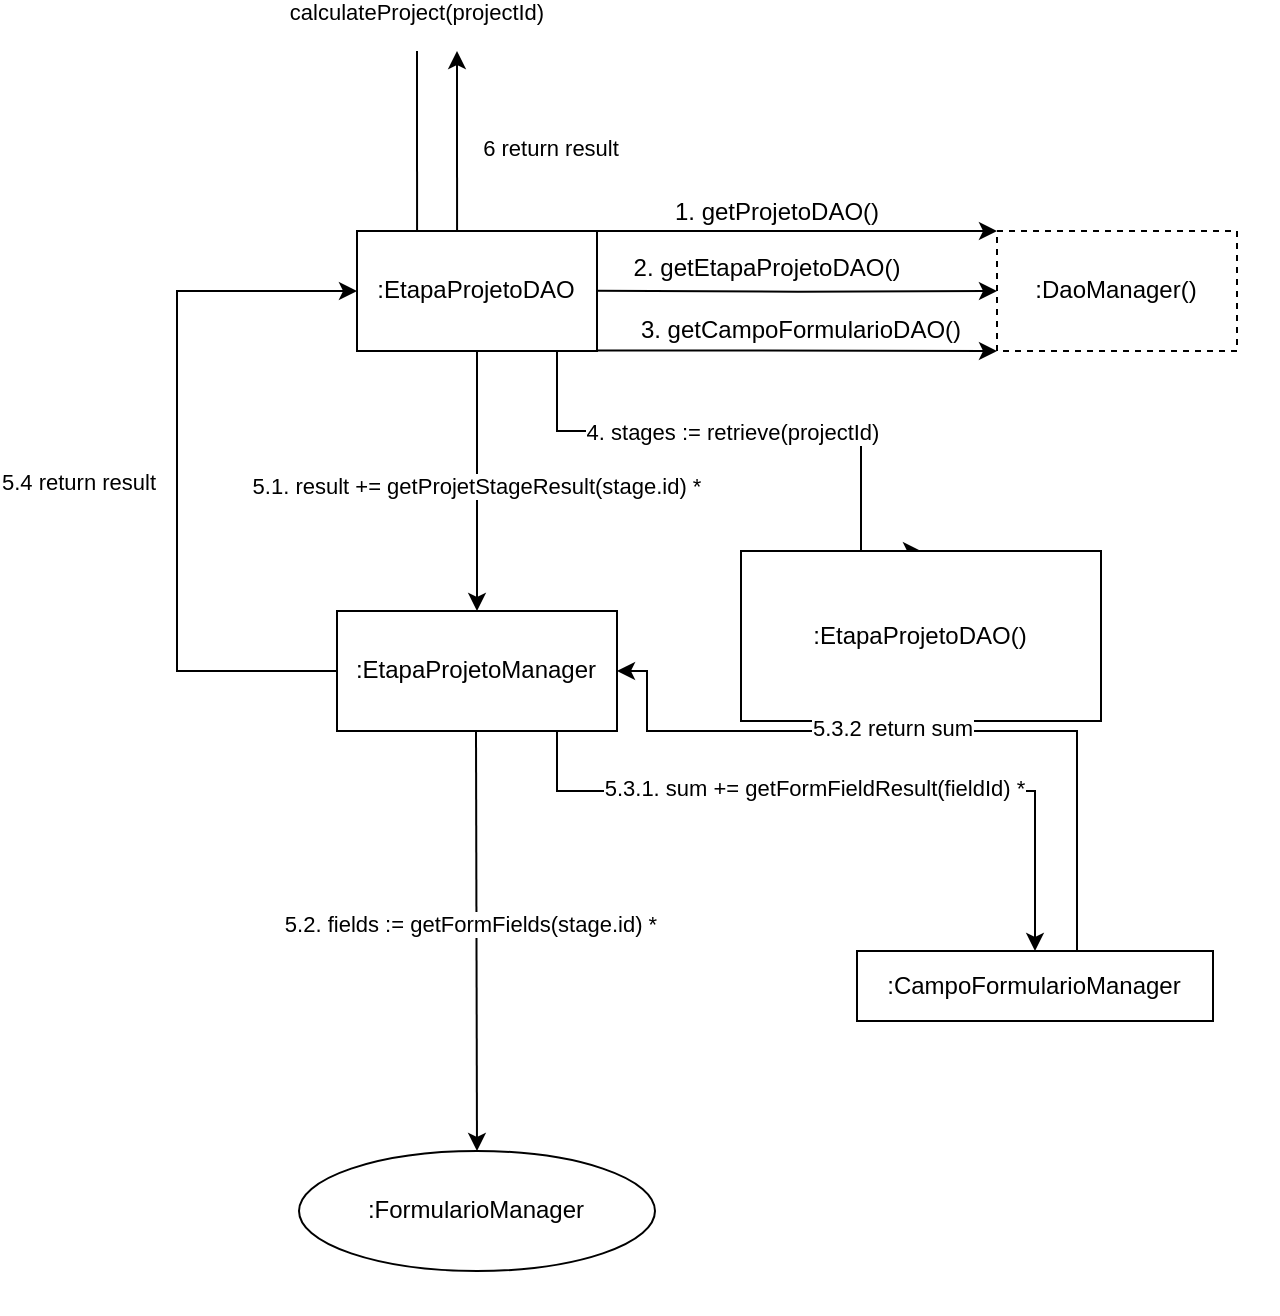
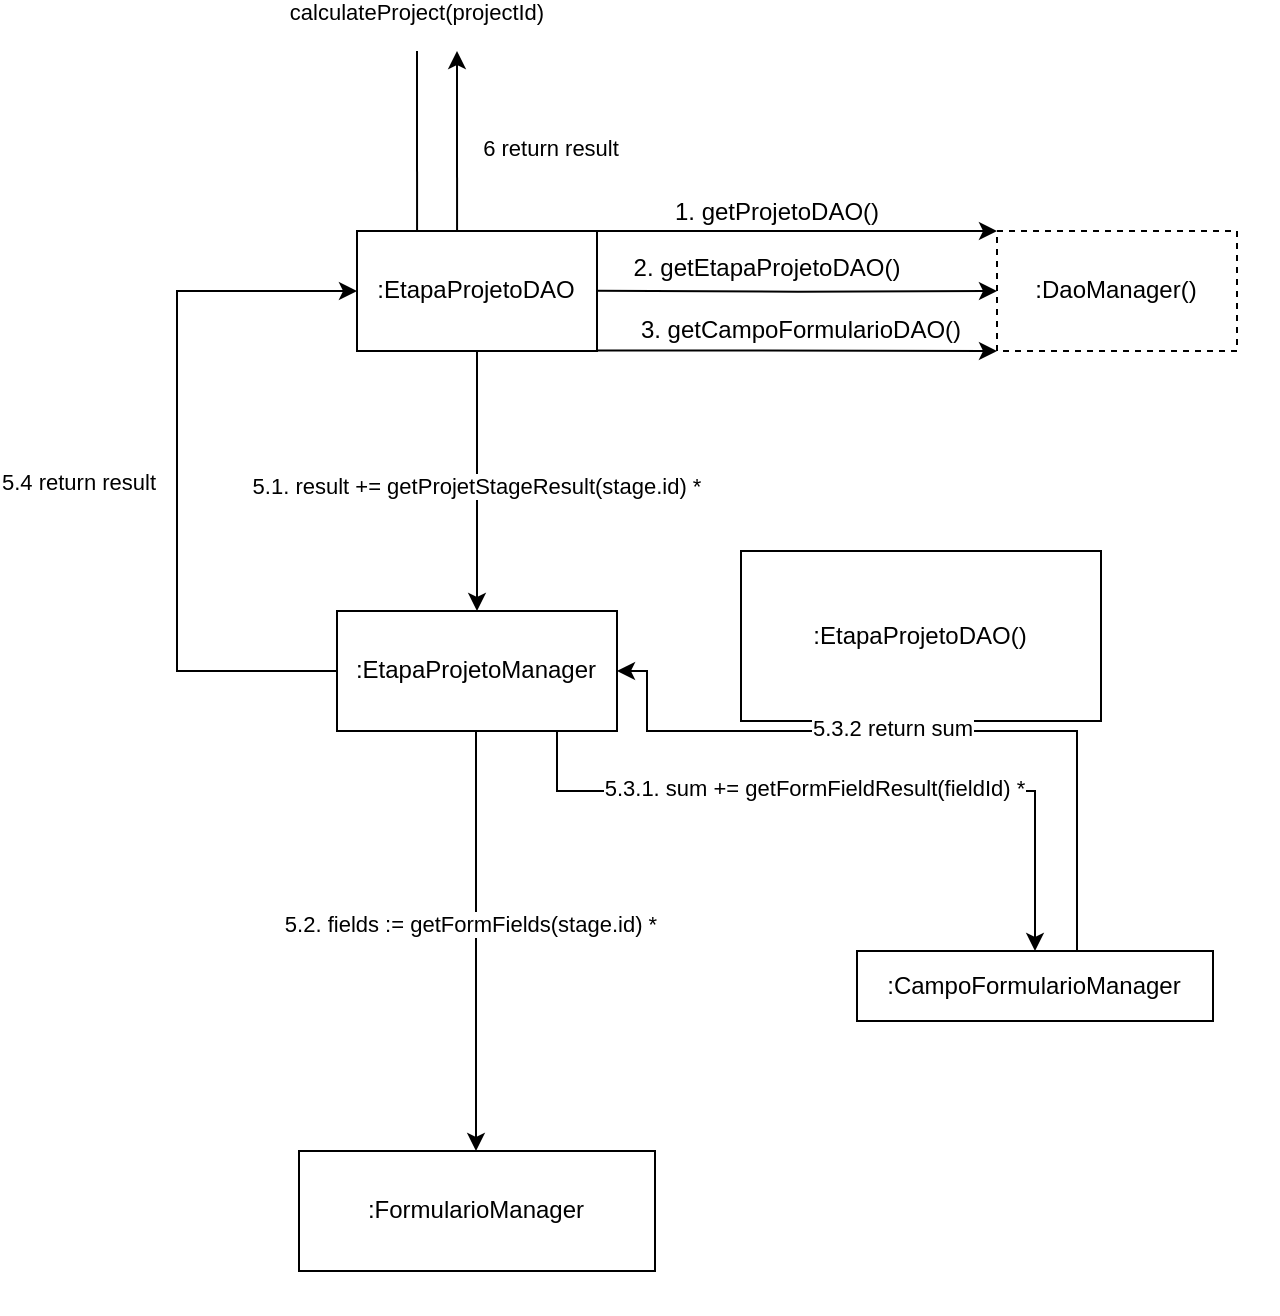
(796, 431) -> none
(477, 1211) -> (477, 1211)
